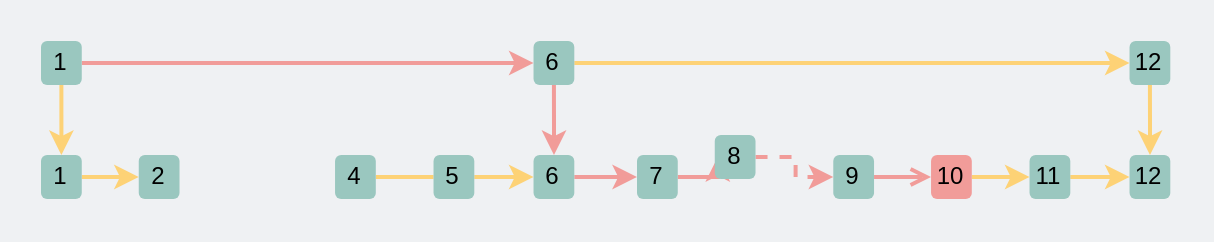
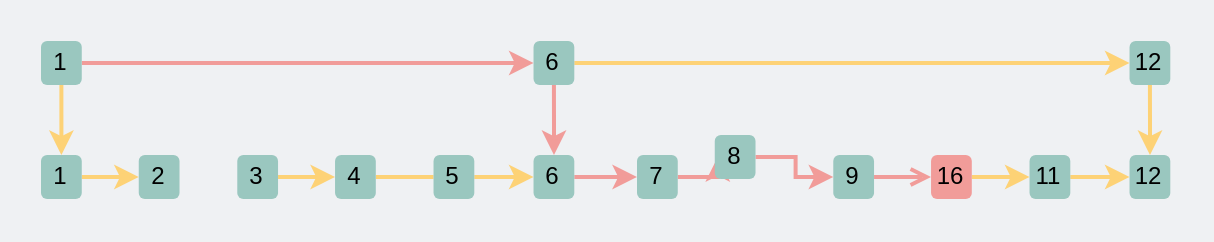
(796, 173) -> (796, 173)
none -> (258, 177)
none -> (298, 177)
(951, 177) -> (951, 177)
